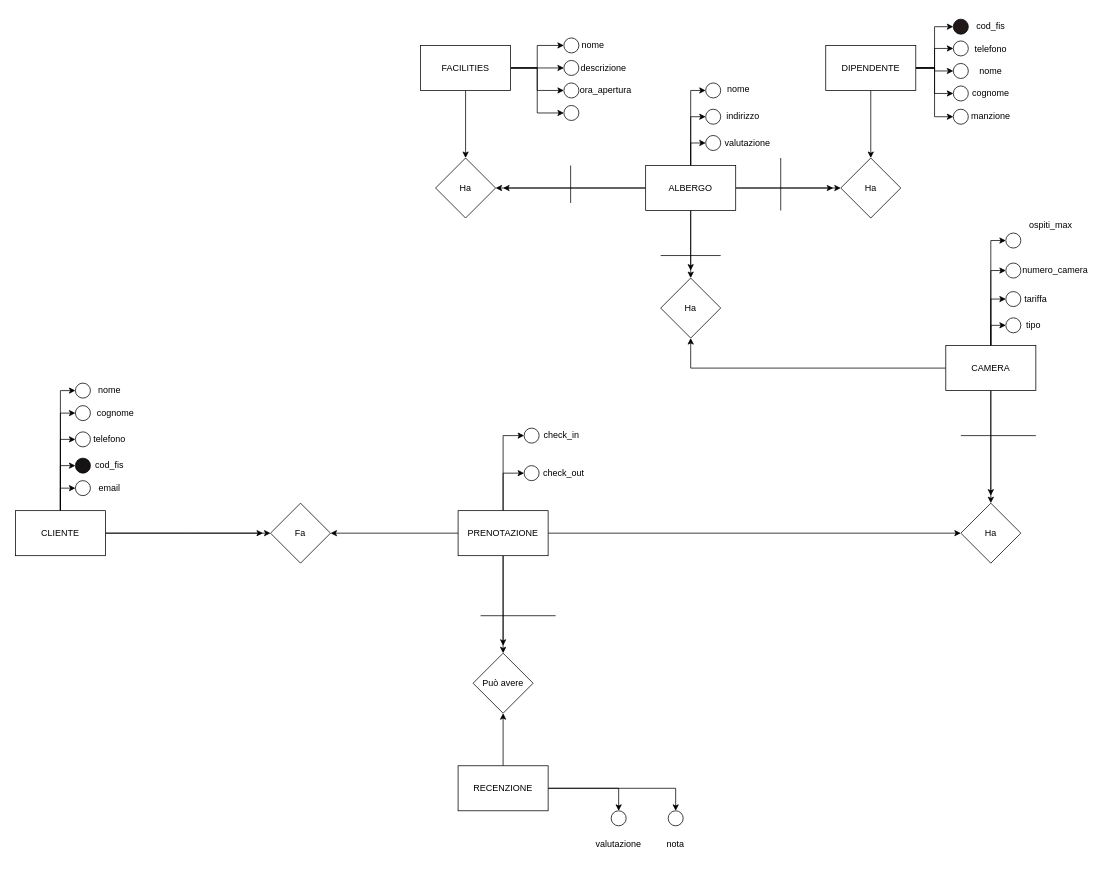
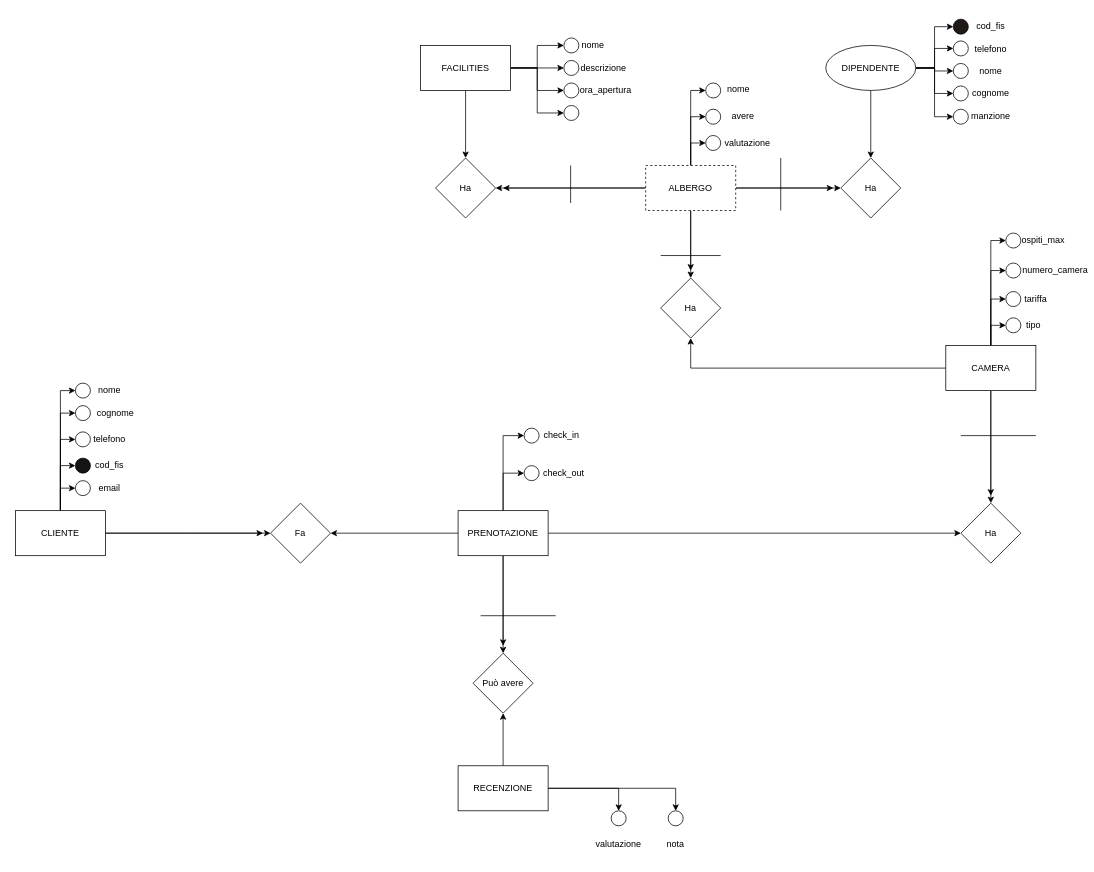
(870, 68) -> (870, 68)
(743, 117) -> (743, 117)
(690, 188) -> (690, 188)
(1050, 225) -> (1043, 240)
